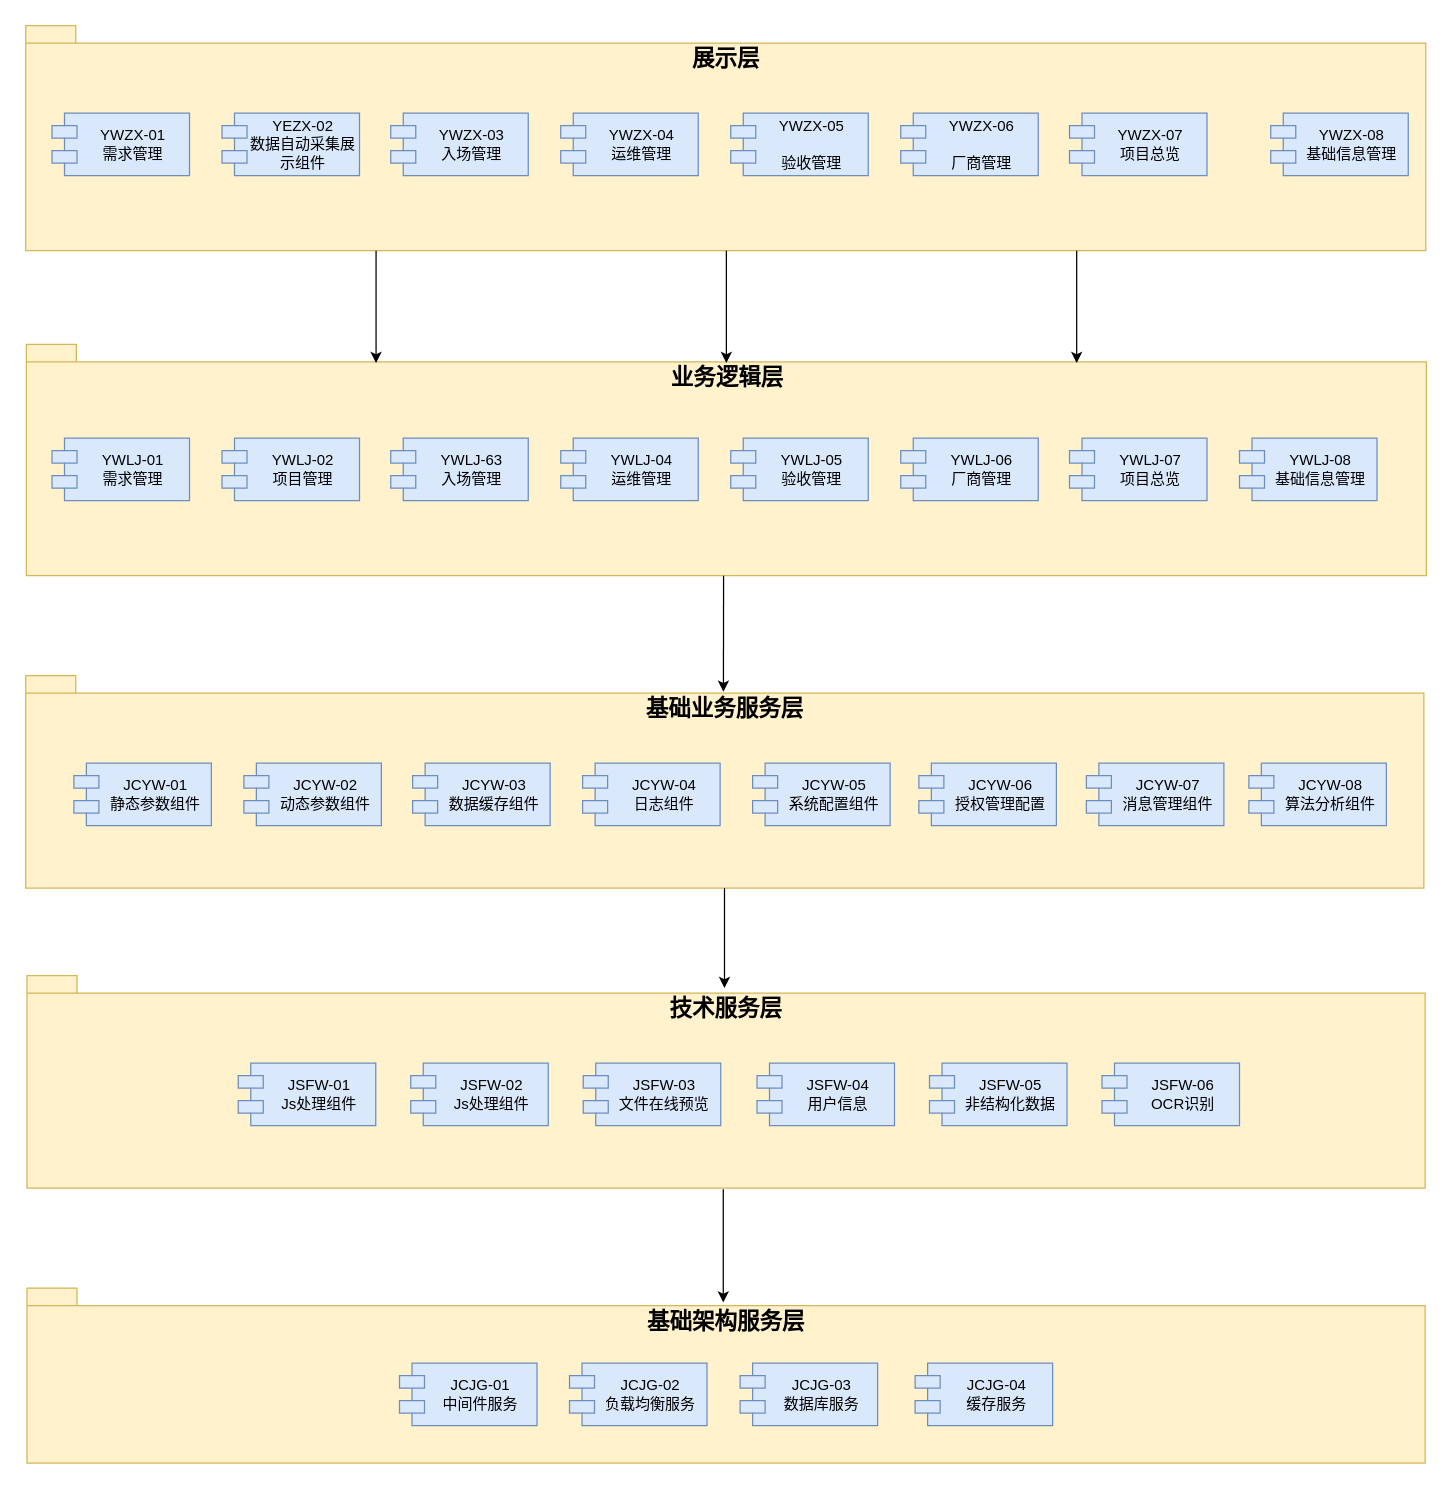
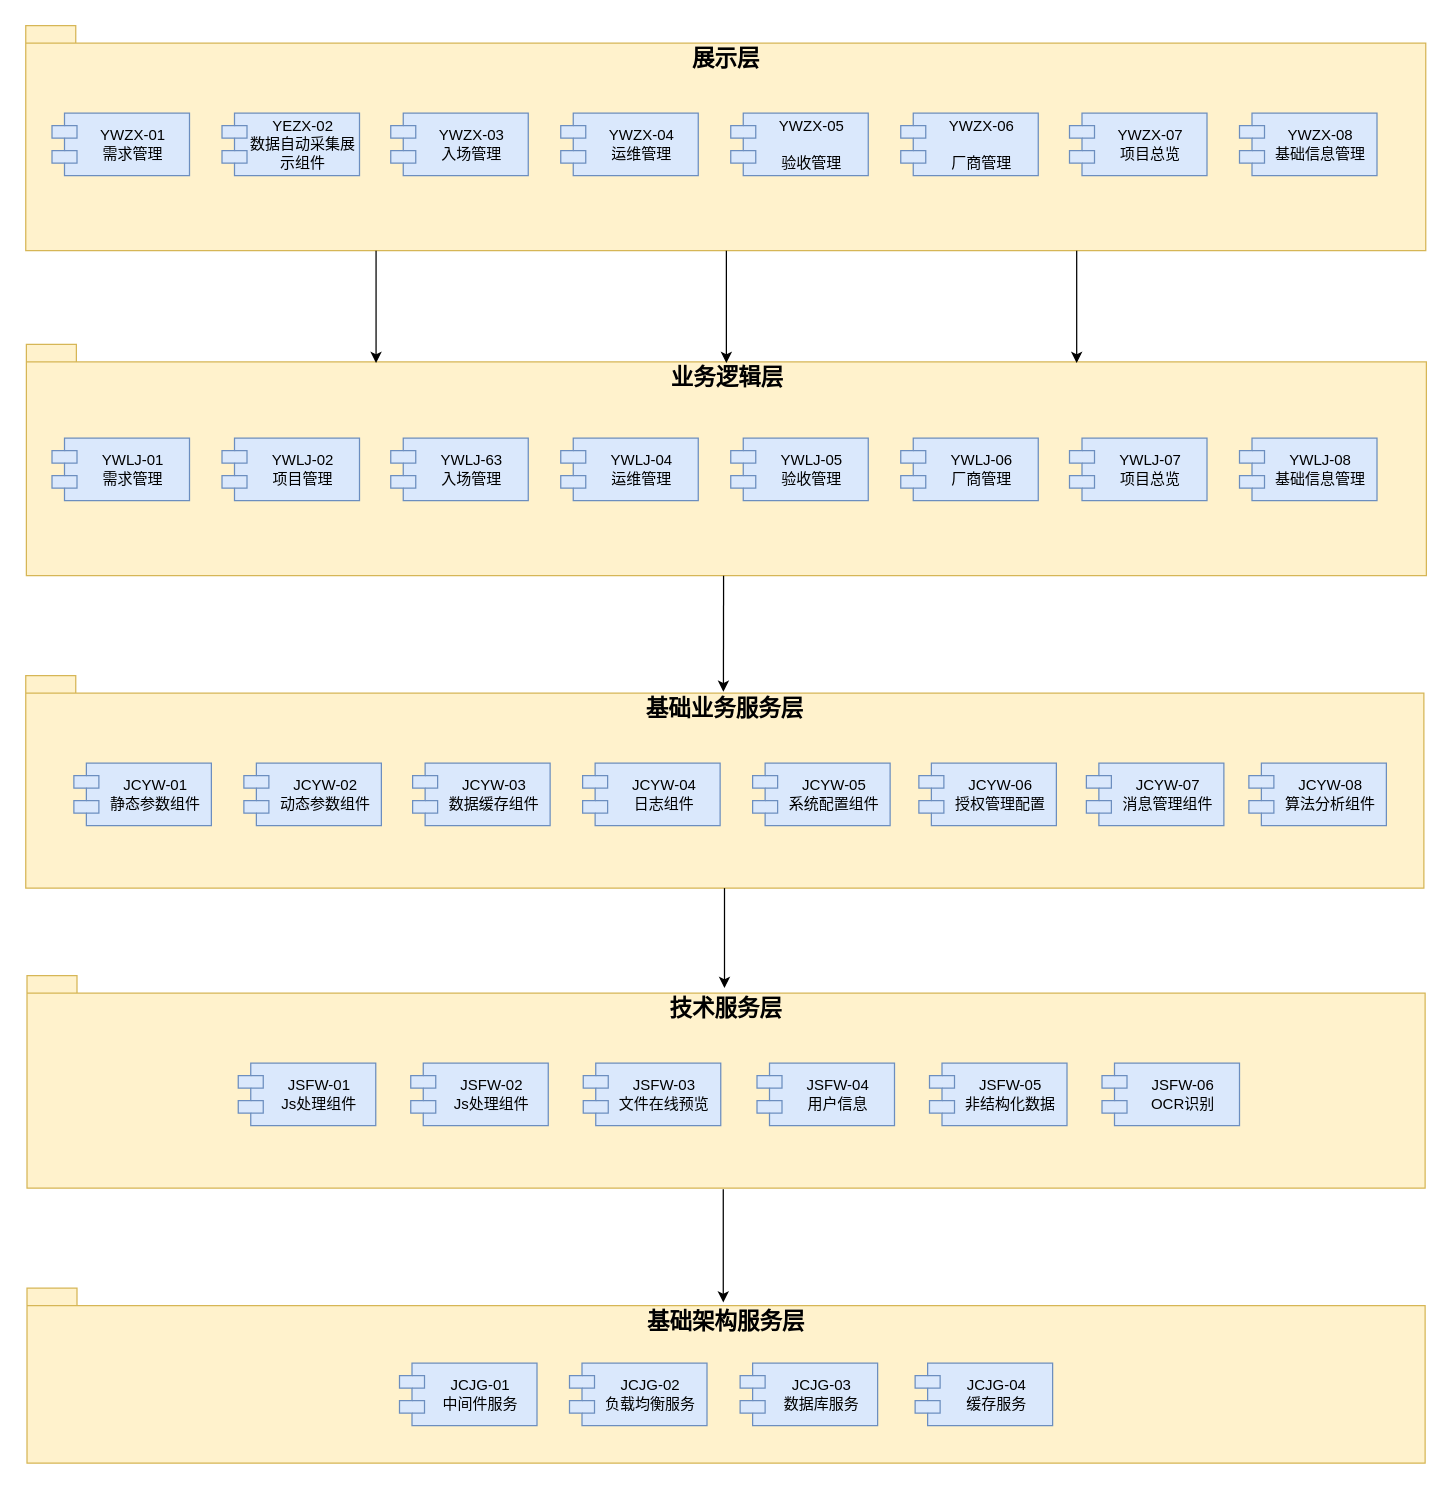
(1339, 144) -> (1308, 144)
